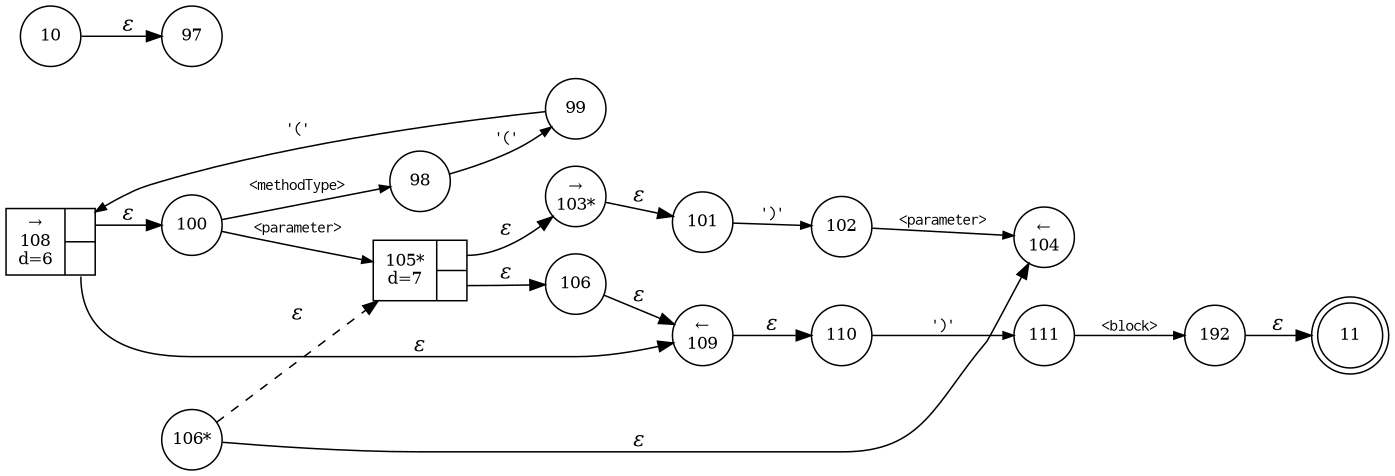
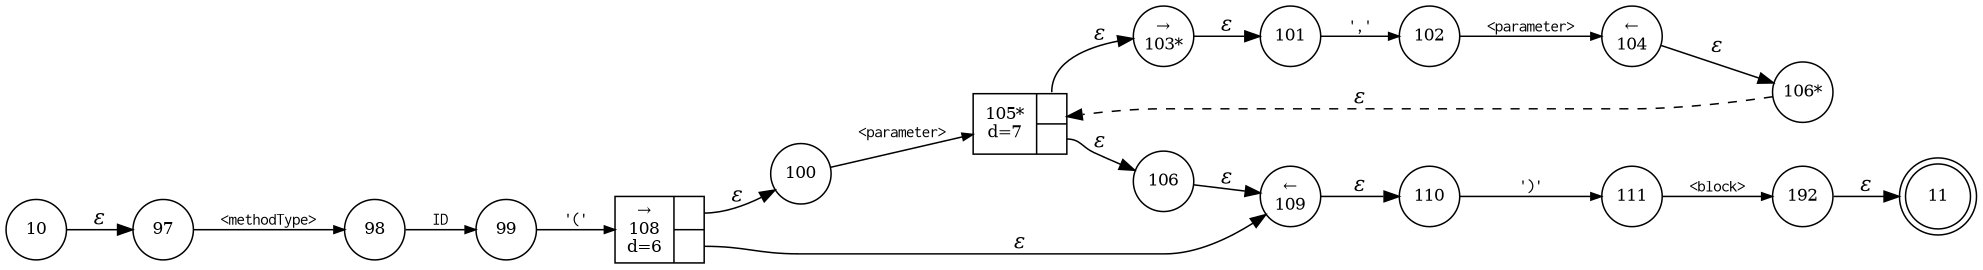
(506, 139) -> (440, 221)
(301, 204) -> (264, 230)
(772, 215) -> (1360, 27)
(665, 452) -> (1710, 62)
